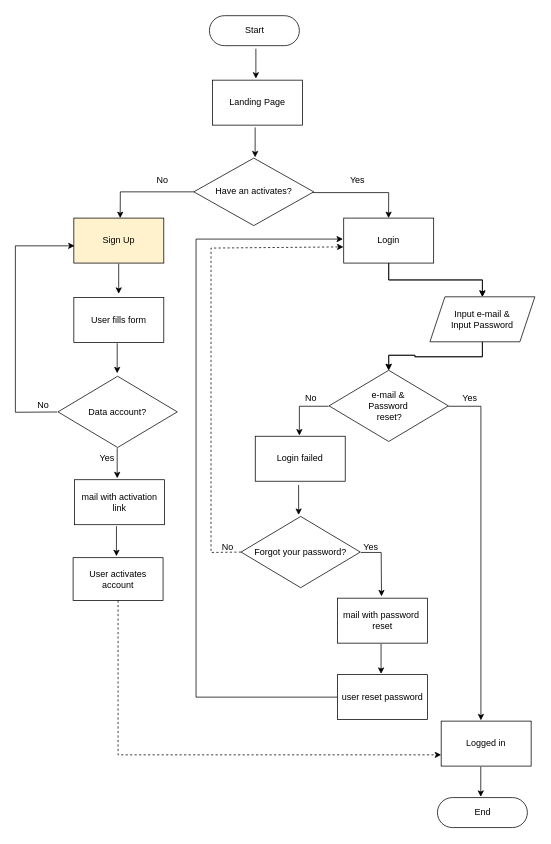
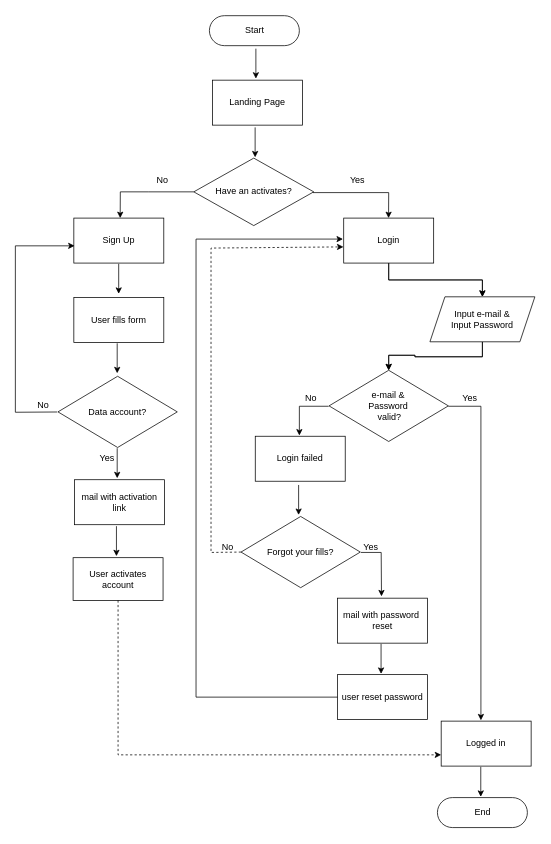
(119, 240) -> (119, 240)
(389, 406) -> (389, 406)
(301, 552) -> (301, 552)
